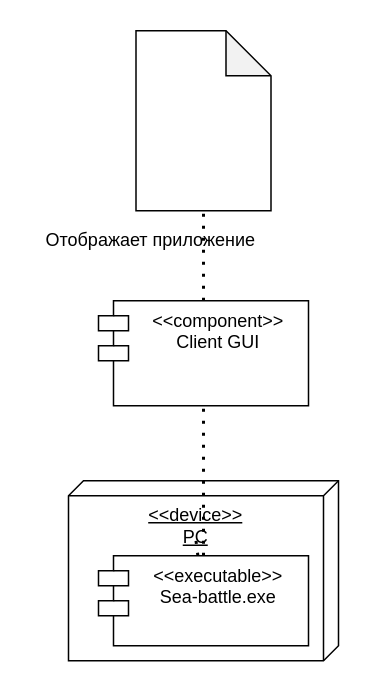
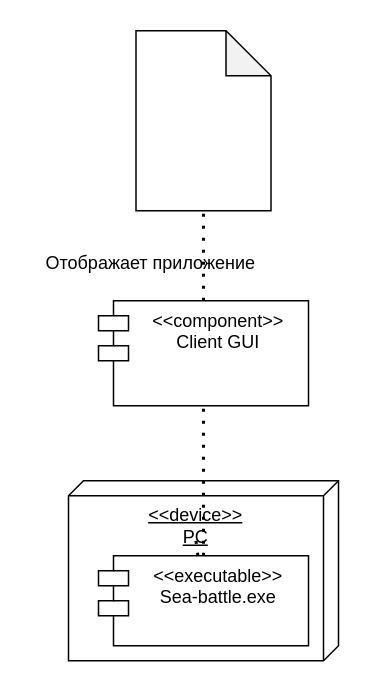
(151, 241) -> (151, 263)
